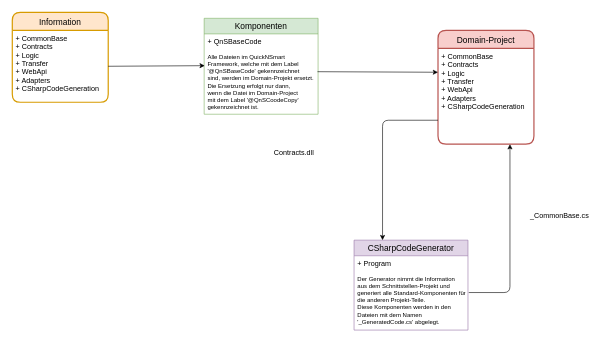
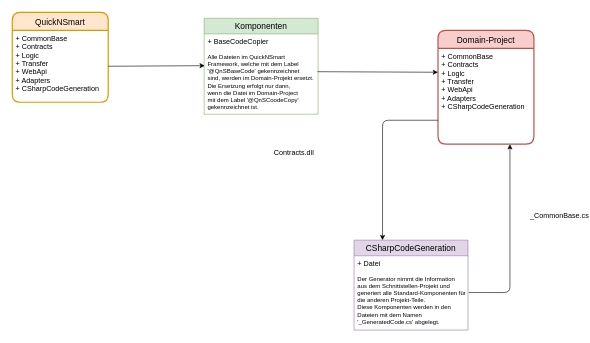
(60, 22) -> (60, 22)
(233, 42) -> (238, 42)
(411, 249) -> (411, 249)
(375, 264) -> (370, 264)
